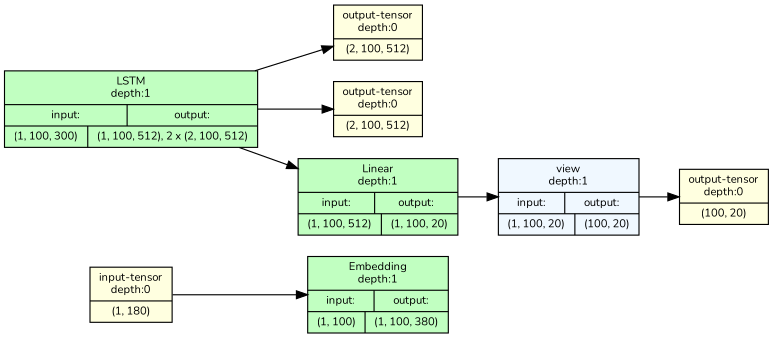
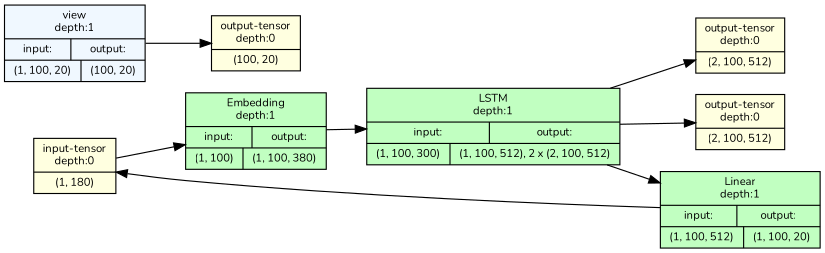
none -> (341, 129)
(472, 197) -> (394, 196)
